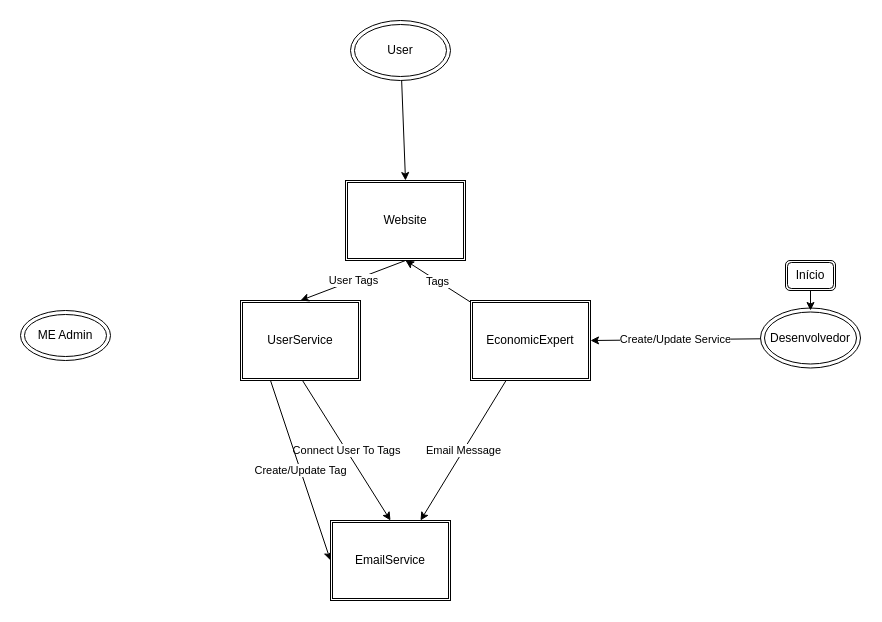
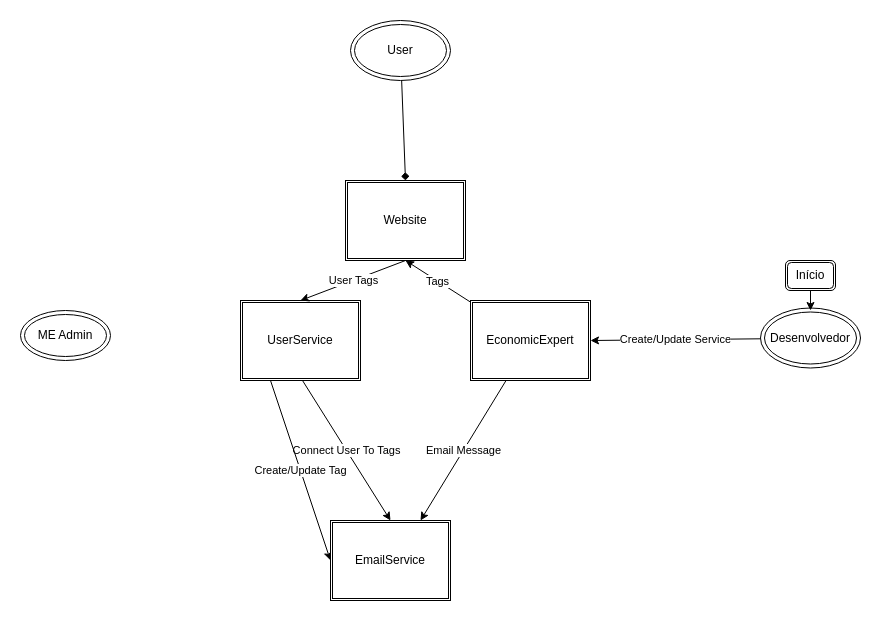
(405, 172) -> (405, 171)
